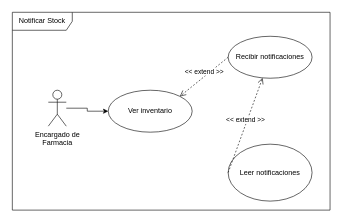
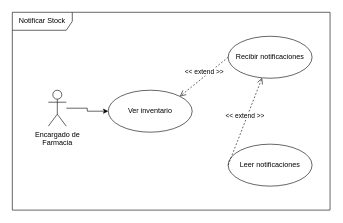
(270, 173) -> (270, 165)
